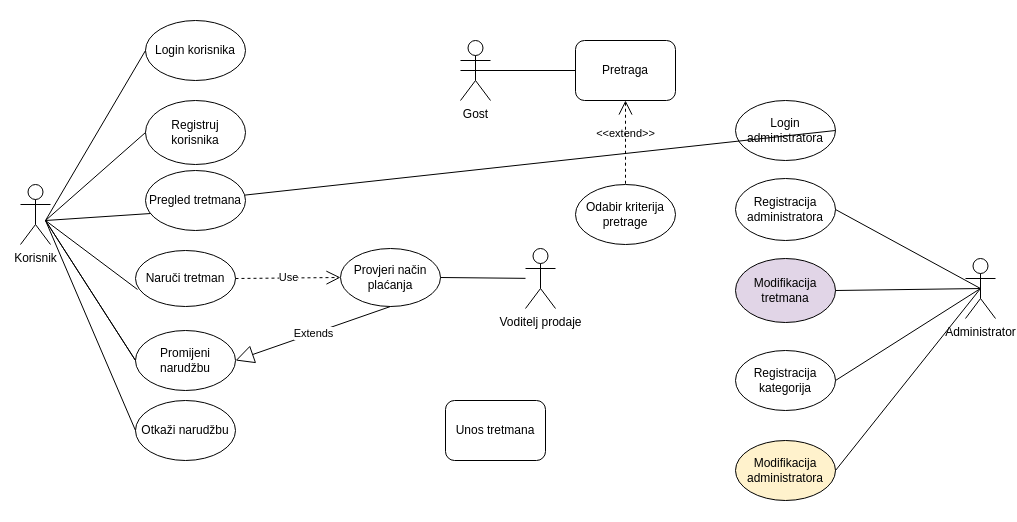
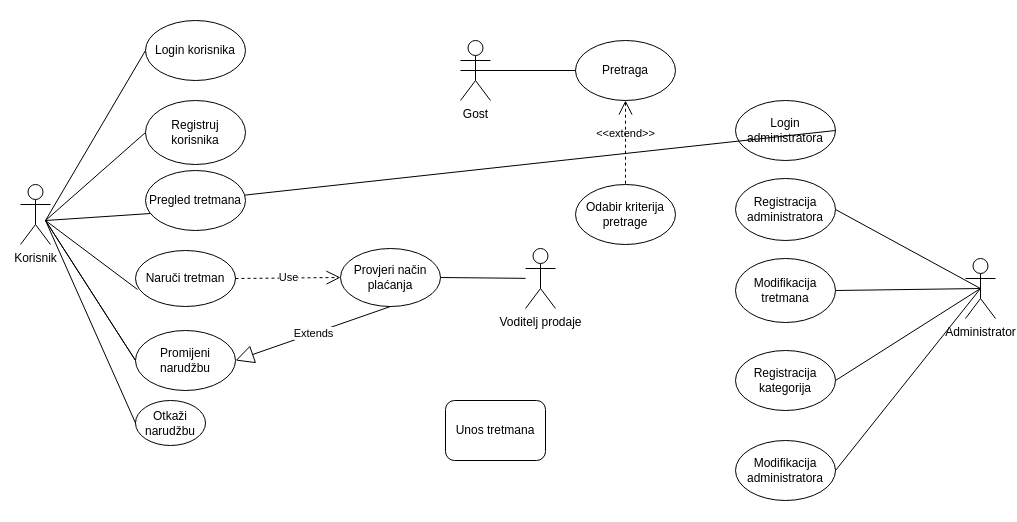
(626, 71) -> (626, 71)
(786, 291) -> (786, 291)
(186, 431) -> (171, 423)
(786, 471) -> (786, 471)
